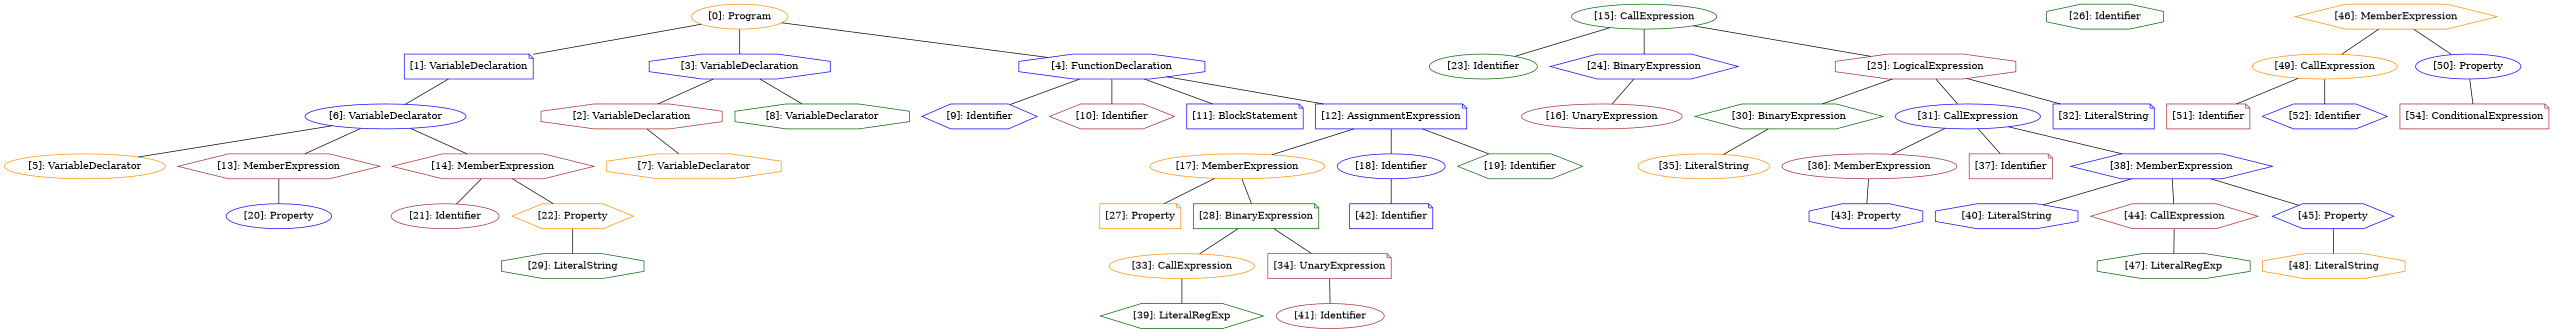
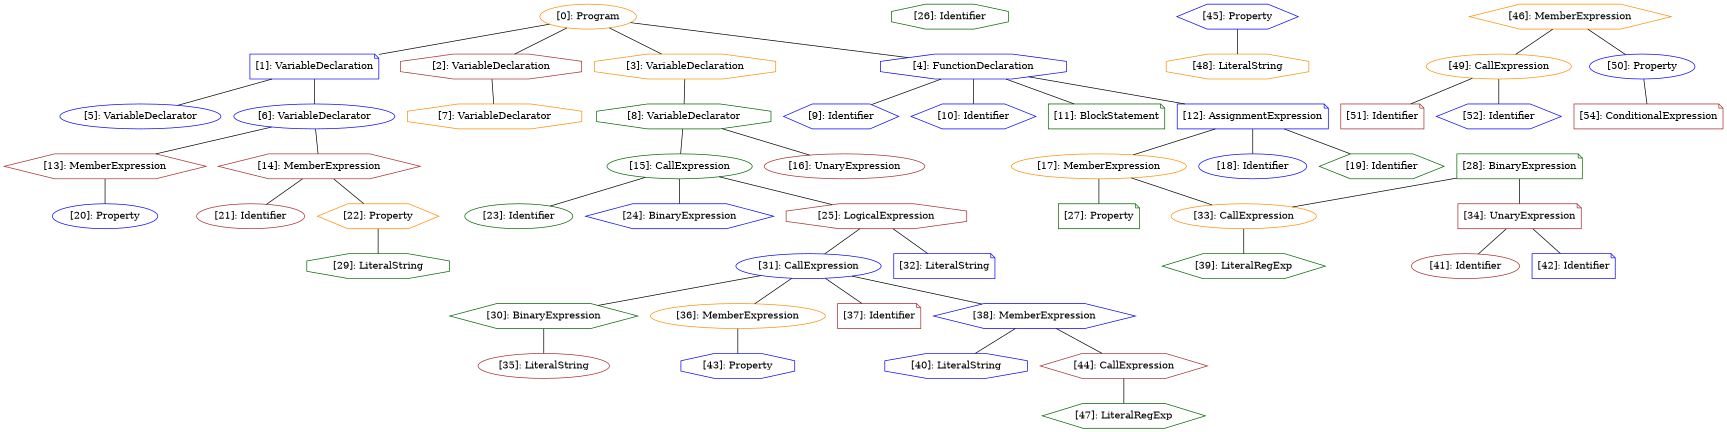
(740, 67) -> (685, 67)
(686, 91) -> (541, 41)
(1857, 91) -> (679, 290)
(1623, 92) -> (766, 142)
(1112, 116) -> (973, 116)
(1245, 116) -> (1107, 116)
(235, 141) -> (225, 92)
none -> (682, 141)
(85, 166) -> (140, 116)
(1704, 166) -> (544, 366)
(1869, 166) -> (738, 316)
(1247, 191) -> (1172, 191)
(1391, 191) -> (1547, 241)
(2255, 192) -> none
(1140, 216) -> (1099, 216)
(2174, 266) -> (1124, 416)
